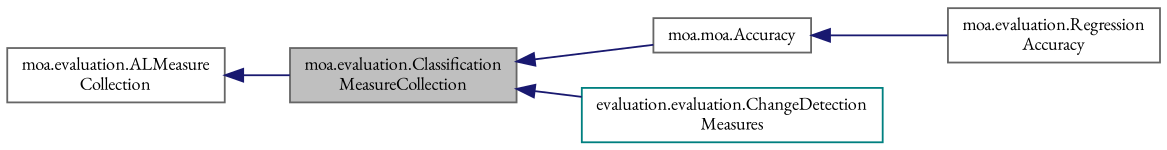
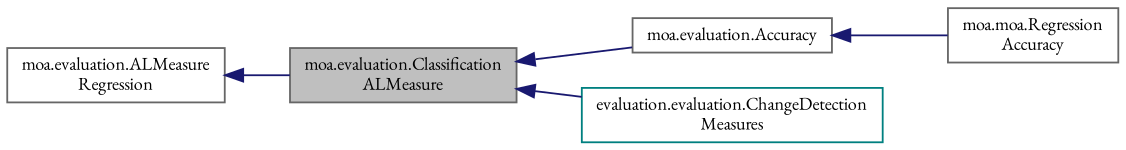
(732, 35) -> (732, 35)
(1054, 35) -> (1033, 35)
(116, 75) -> (116, 75)
(403, 75) -> (403, 75)
